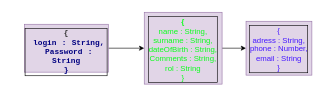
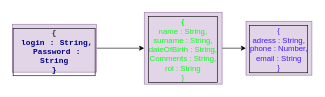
(66, 48) -> (54, 48)
